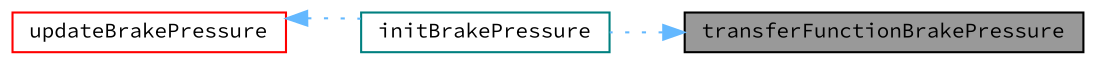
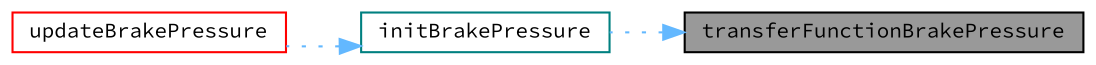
(334, 18) -> (313, 46)
